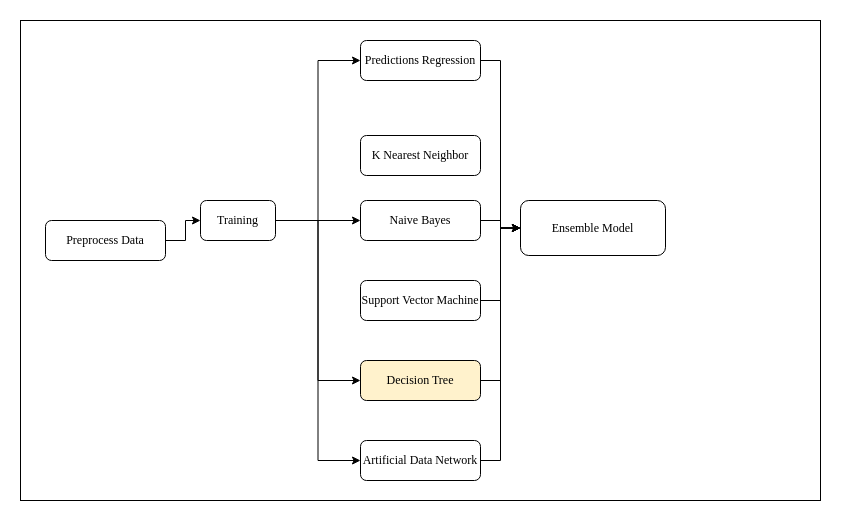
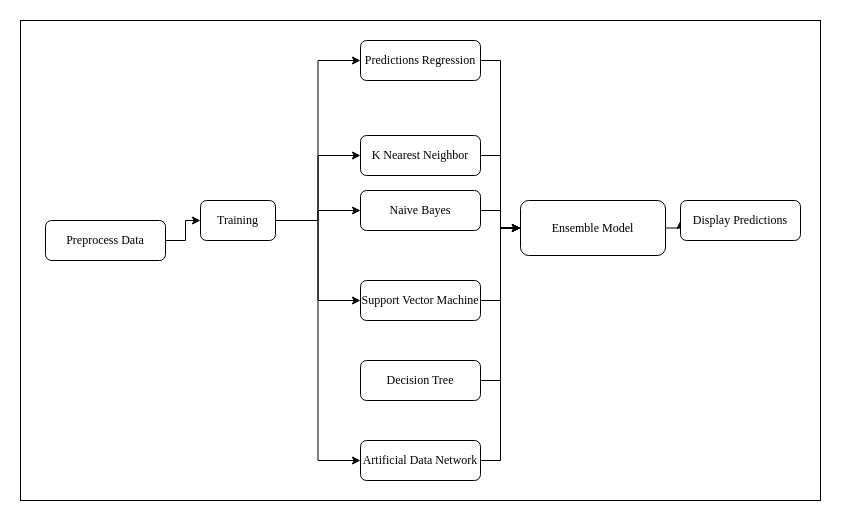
none -> (337, 156)
none -> (490, 156)
(421, 221) -> (421, 211)
none -> (741, 221)
none -> (674, 228)
none -> (337, 301)
(337, 381) -> none
(421, 381) -> (421, 381)
